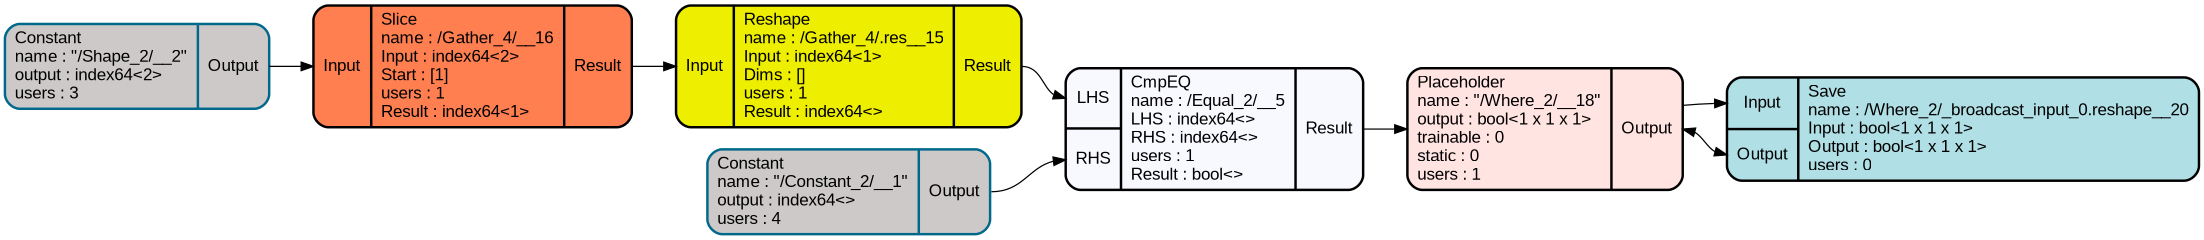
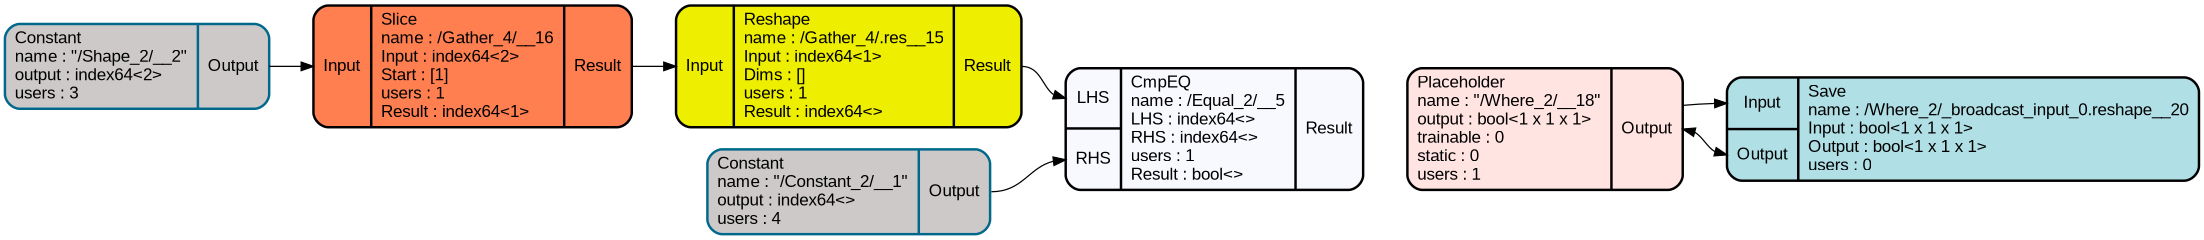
(1379, 129) -> none
